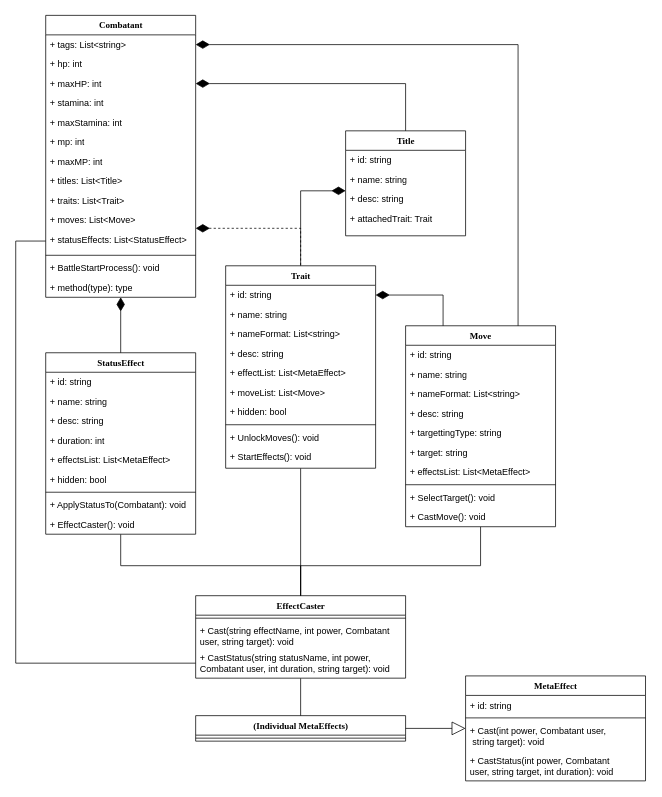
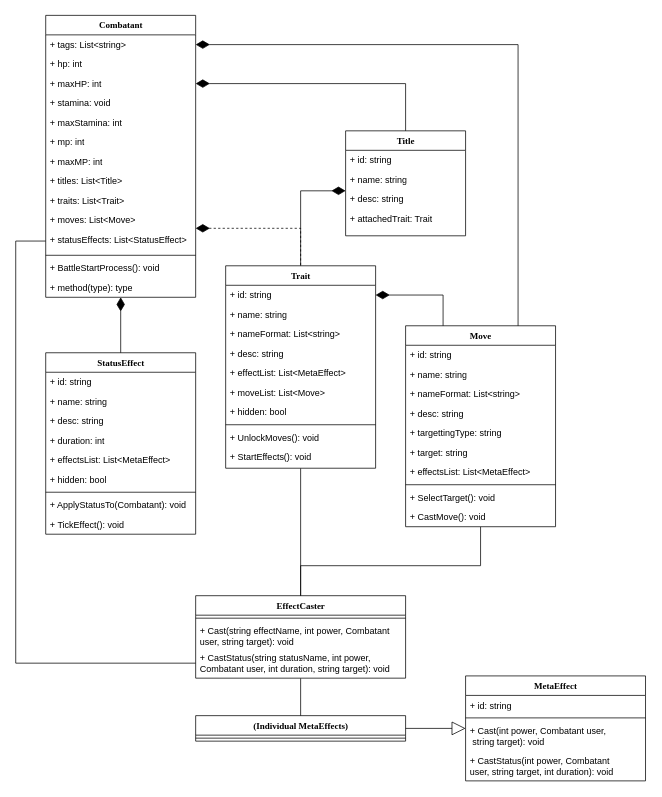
(79, 104) -> (82, 104)
(101, 526) -> (94, 526)
(193, 566) -> none
